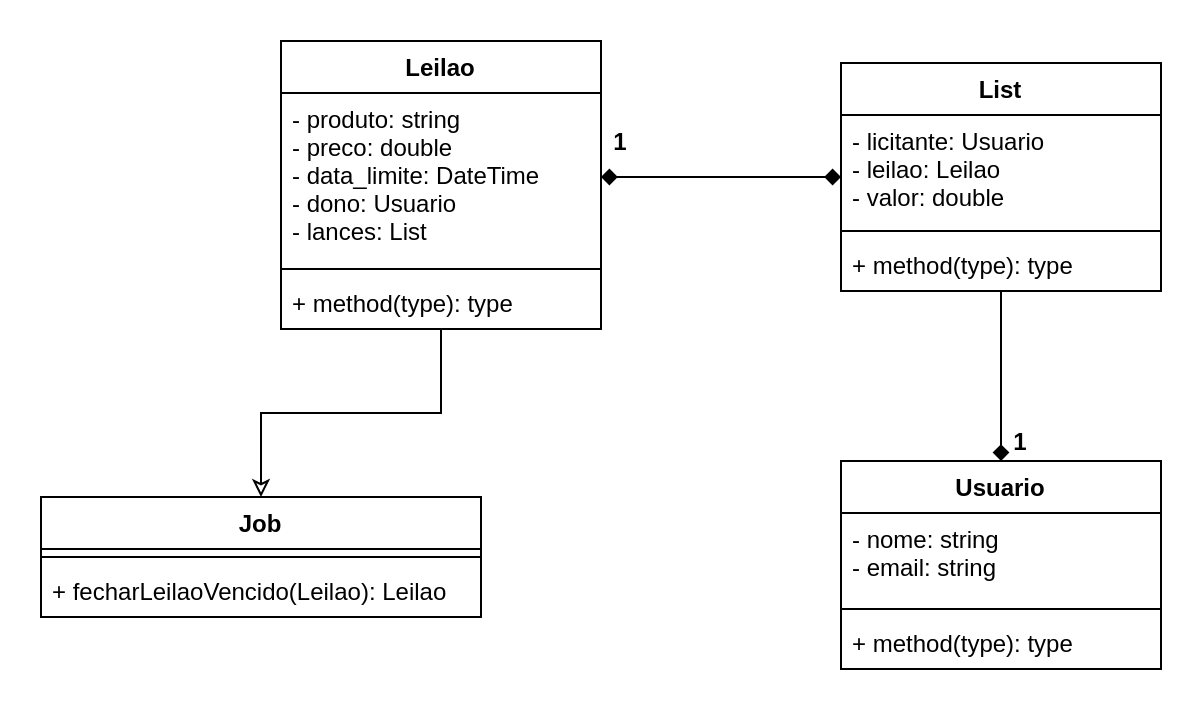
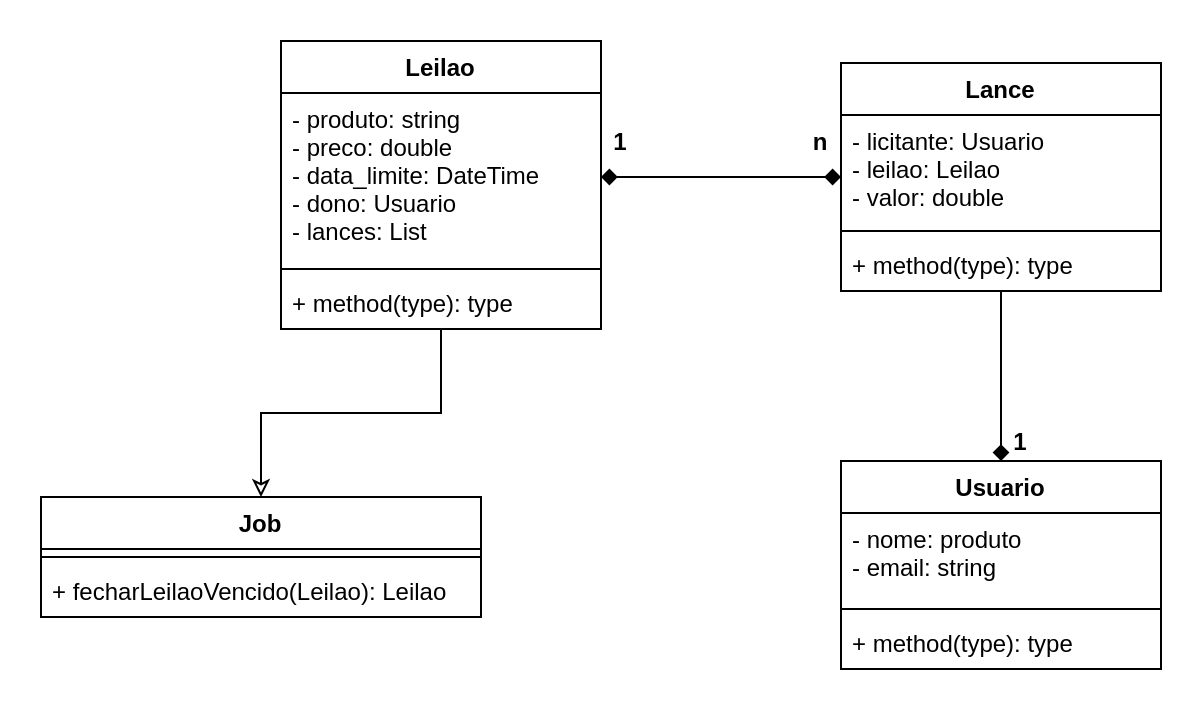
(1000, 90) -> (1000, 90)
none -> (821, 141)
(934, 540) -> (943, 540)
